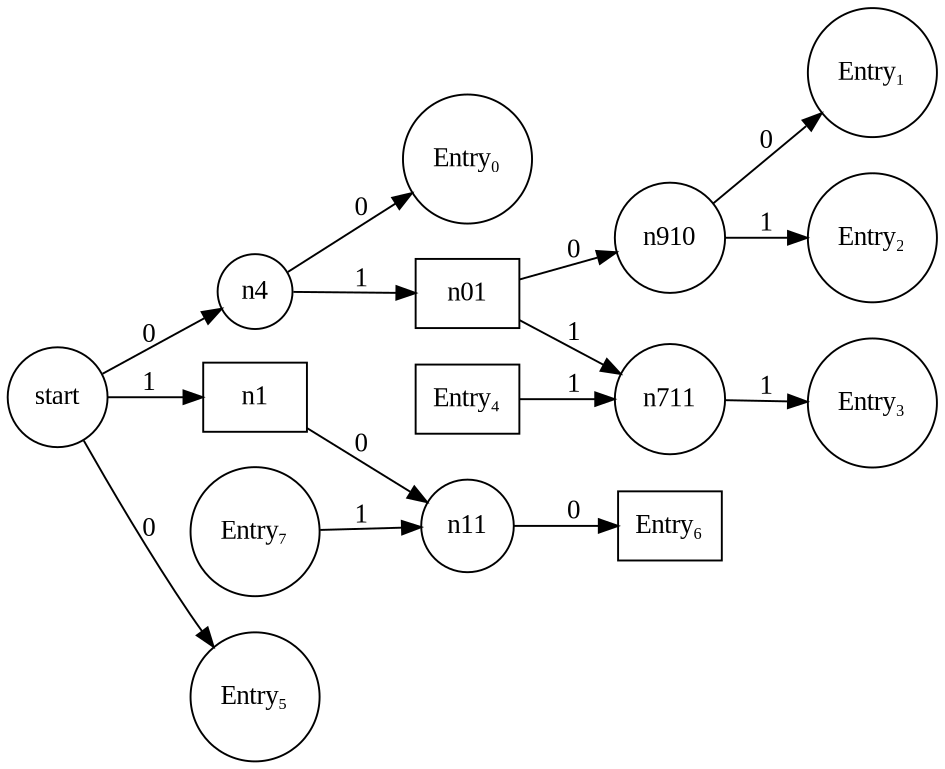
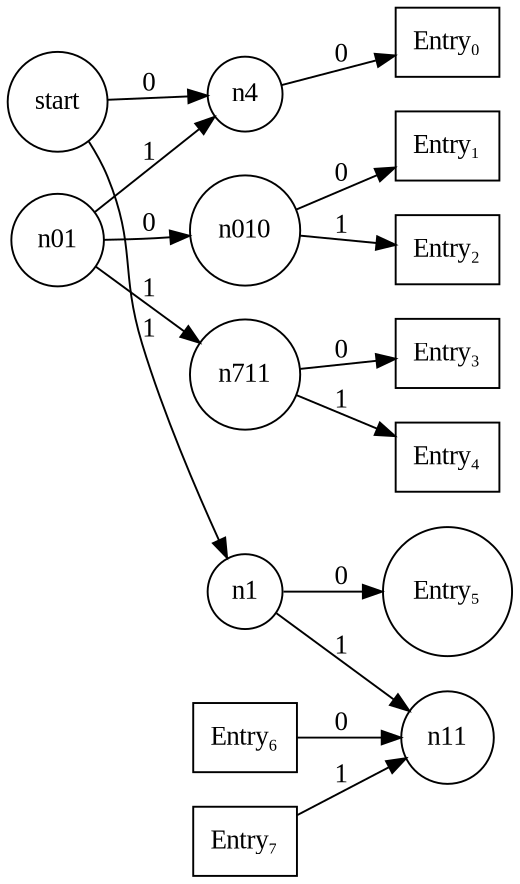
(872, 73) -> (448, 146)
(468, 159) -> (448, 42)
(670, 238) -> (245, 230)
(872, 238) -> (448, 250)
(345, 292) -> (147, 171)
(468, 293) -> (58, 240)
(766, 387) -> (341, 351)
(255, 397) -> (245, 592)
(557, 399) -> (337, 412)
(872, 403) -> (448, 353)
(361, 444) -> (341, 646)
(556, 526) -> (339, 738)
(255, 532) -> (245, 841)
(141, 537) -> (323, 592)
